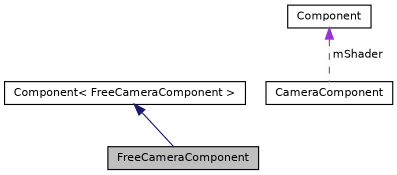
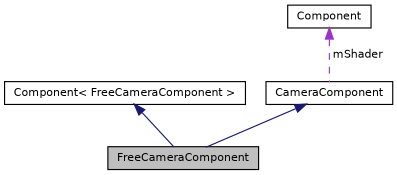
none -> (251, 128)
